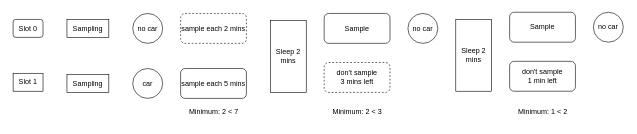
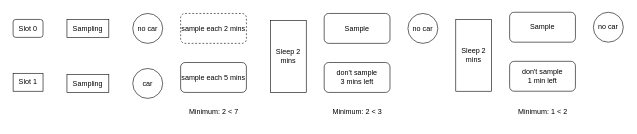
(357, 78) -> (357, 78)
(213, 84) -> (213, 78)
